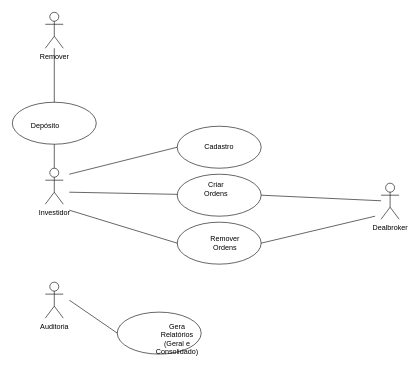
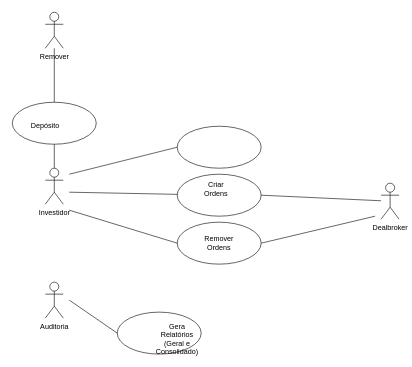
(219, 147) -> none
(225, 243) -> (219, 243)
